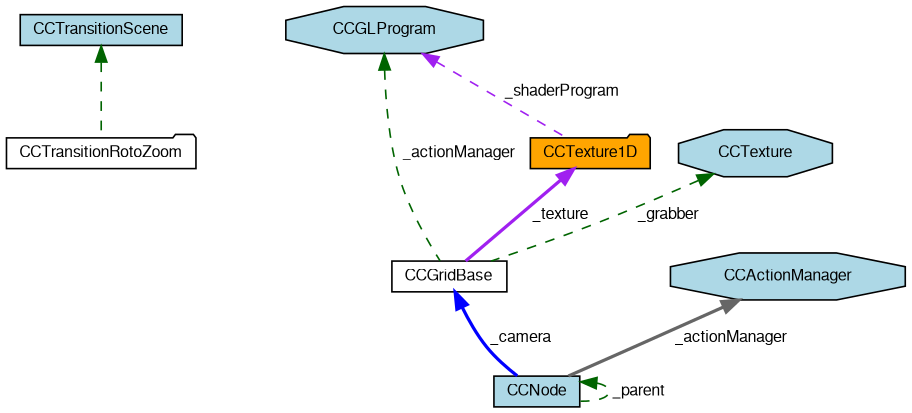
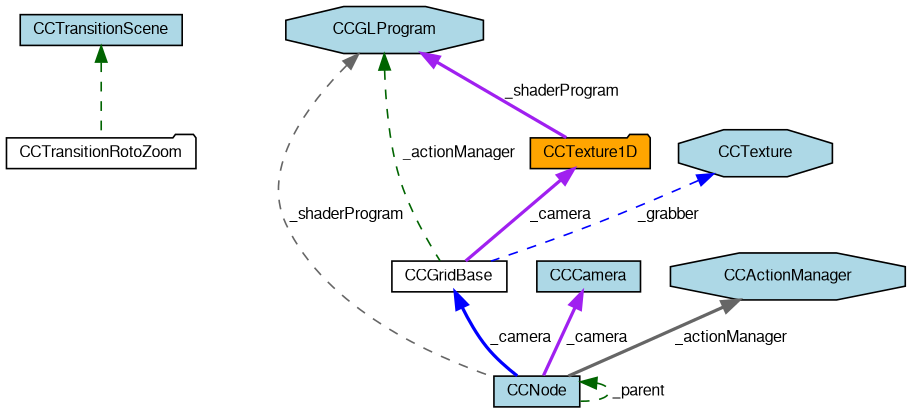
(501, 100) -> (501, 100)
(559, 215) -> (559, 215)
(596, 223) -> (596, 223)
none -> (308, 259)
none -> (589, 276)
